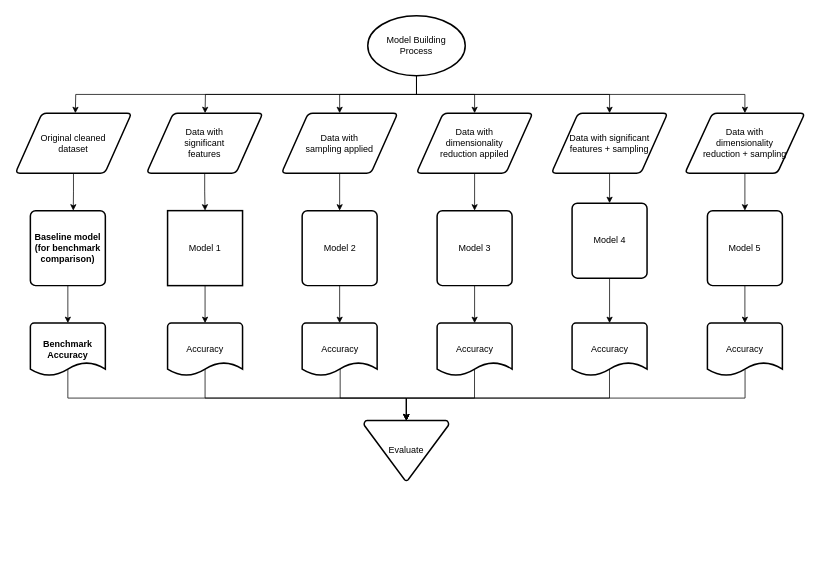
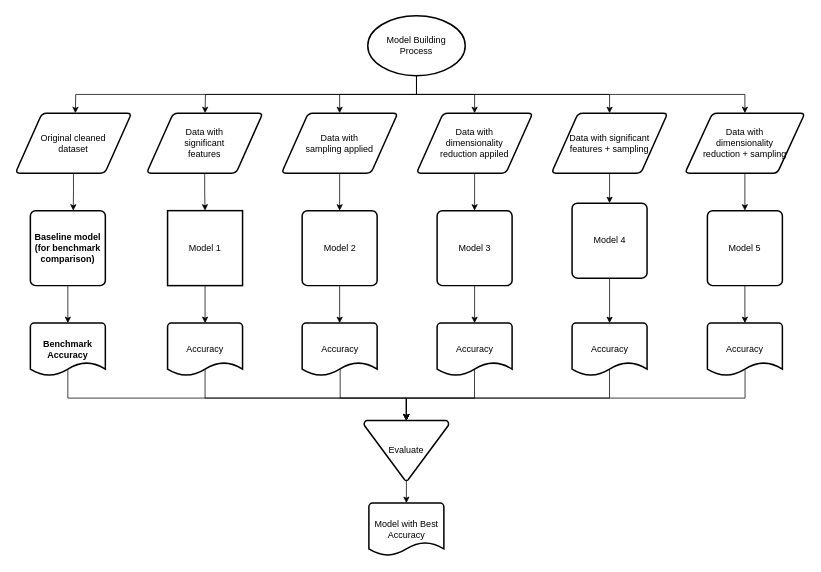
none -> (407, 489)
none -> (407, 529)
